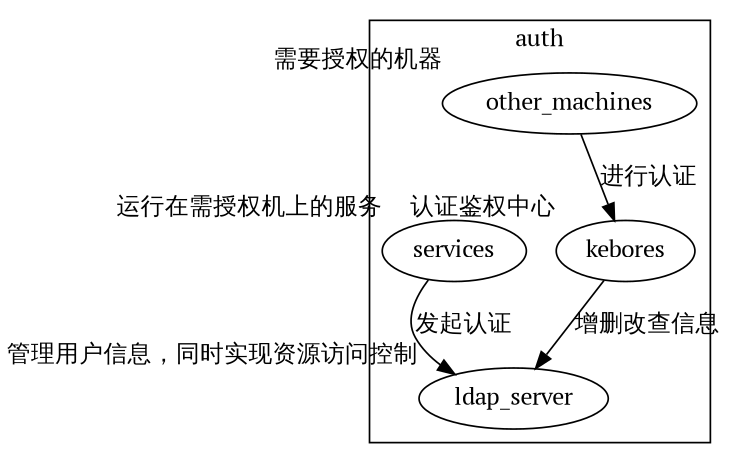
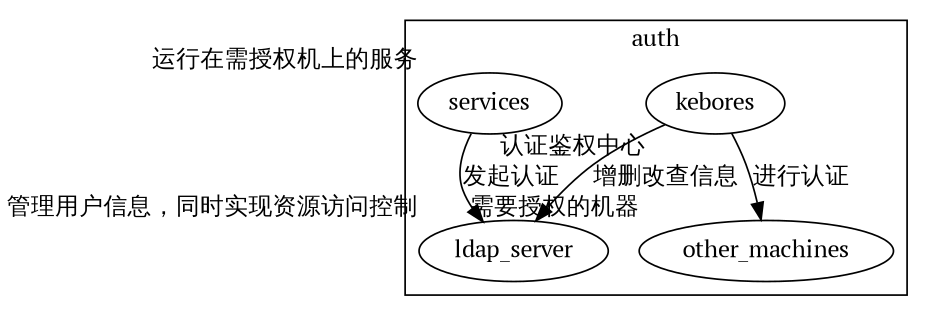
(595, 169) -> (747, 167)
